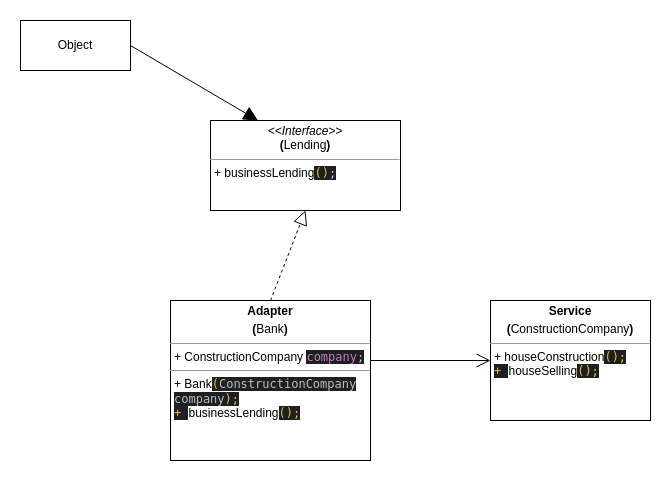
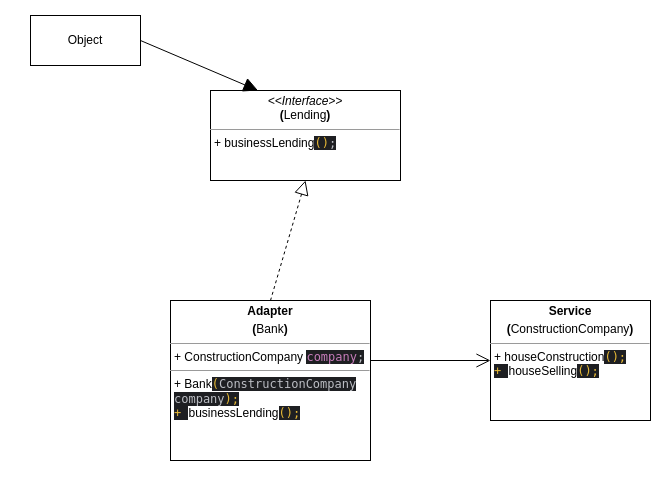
(76, 46) -> (86, 41)
(306, 166) -> (306, 136)
